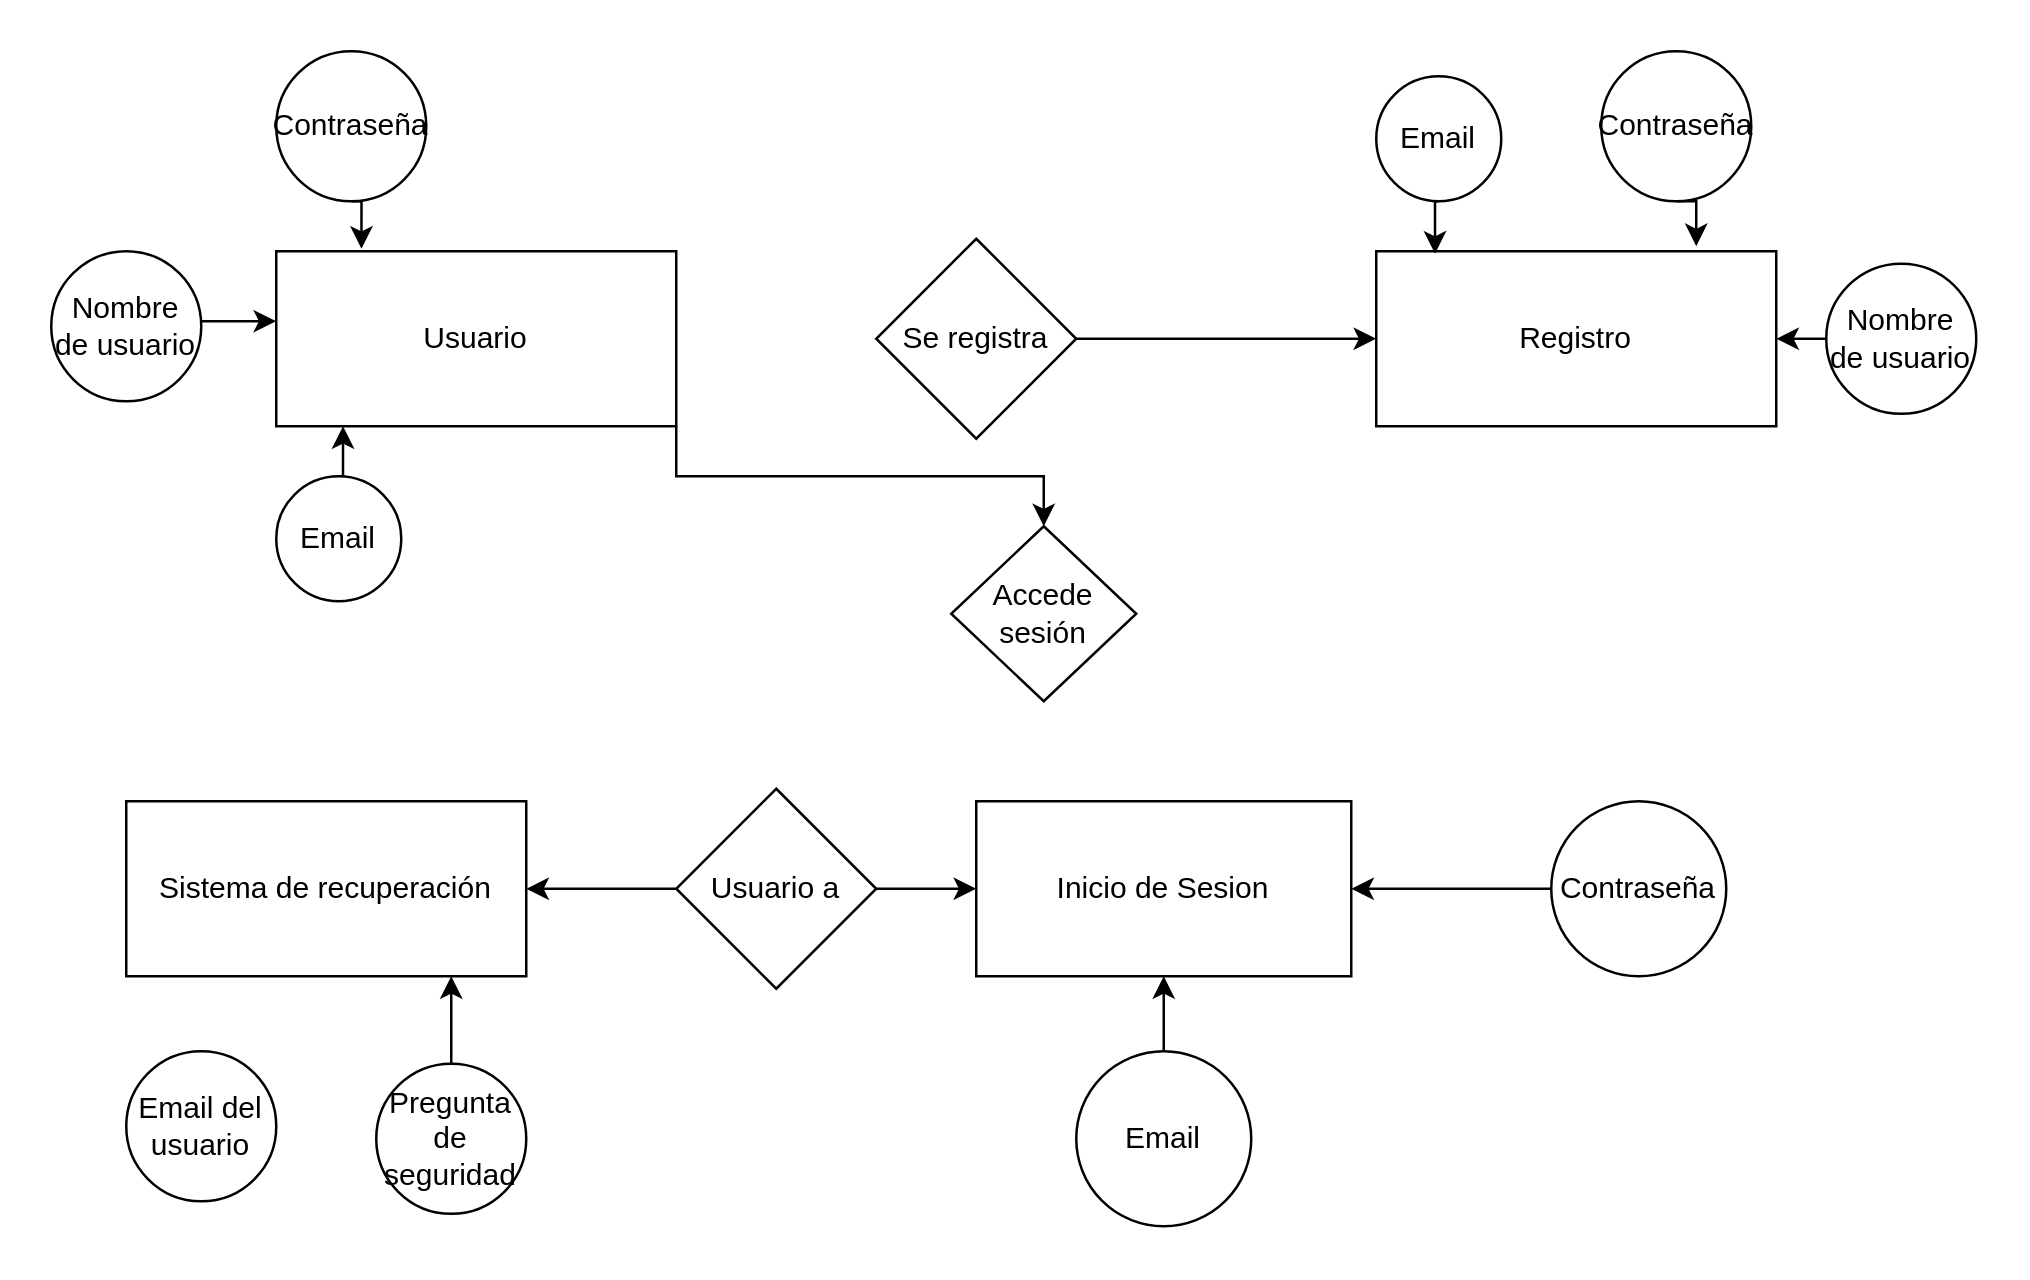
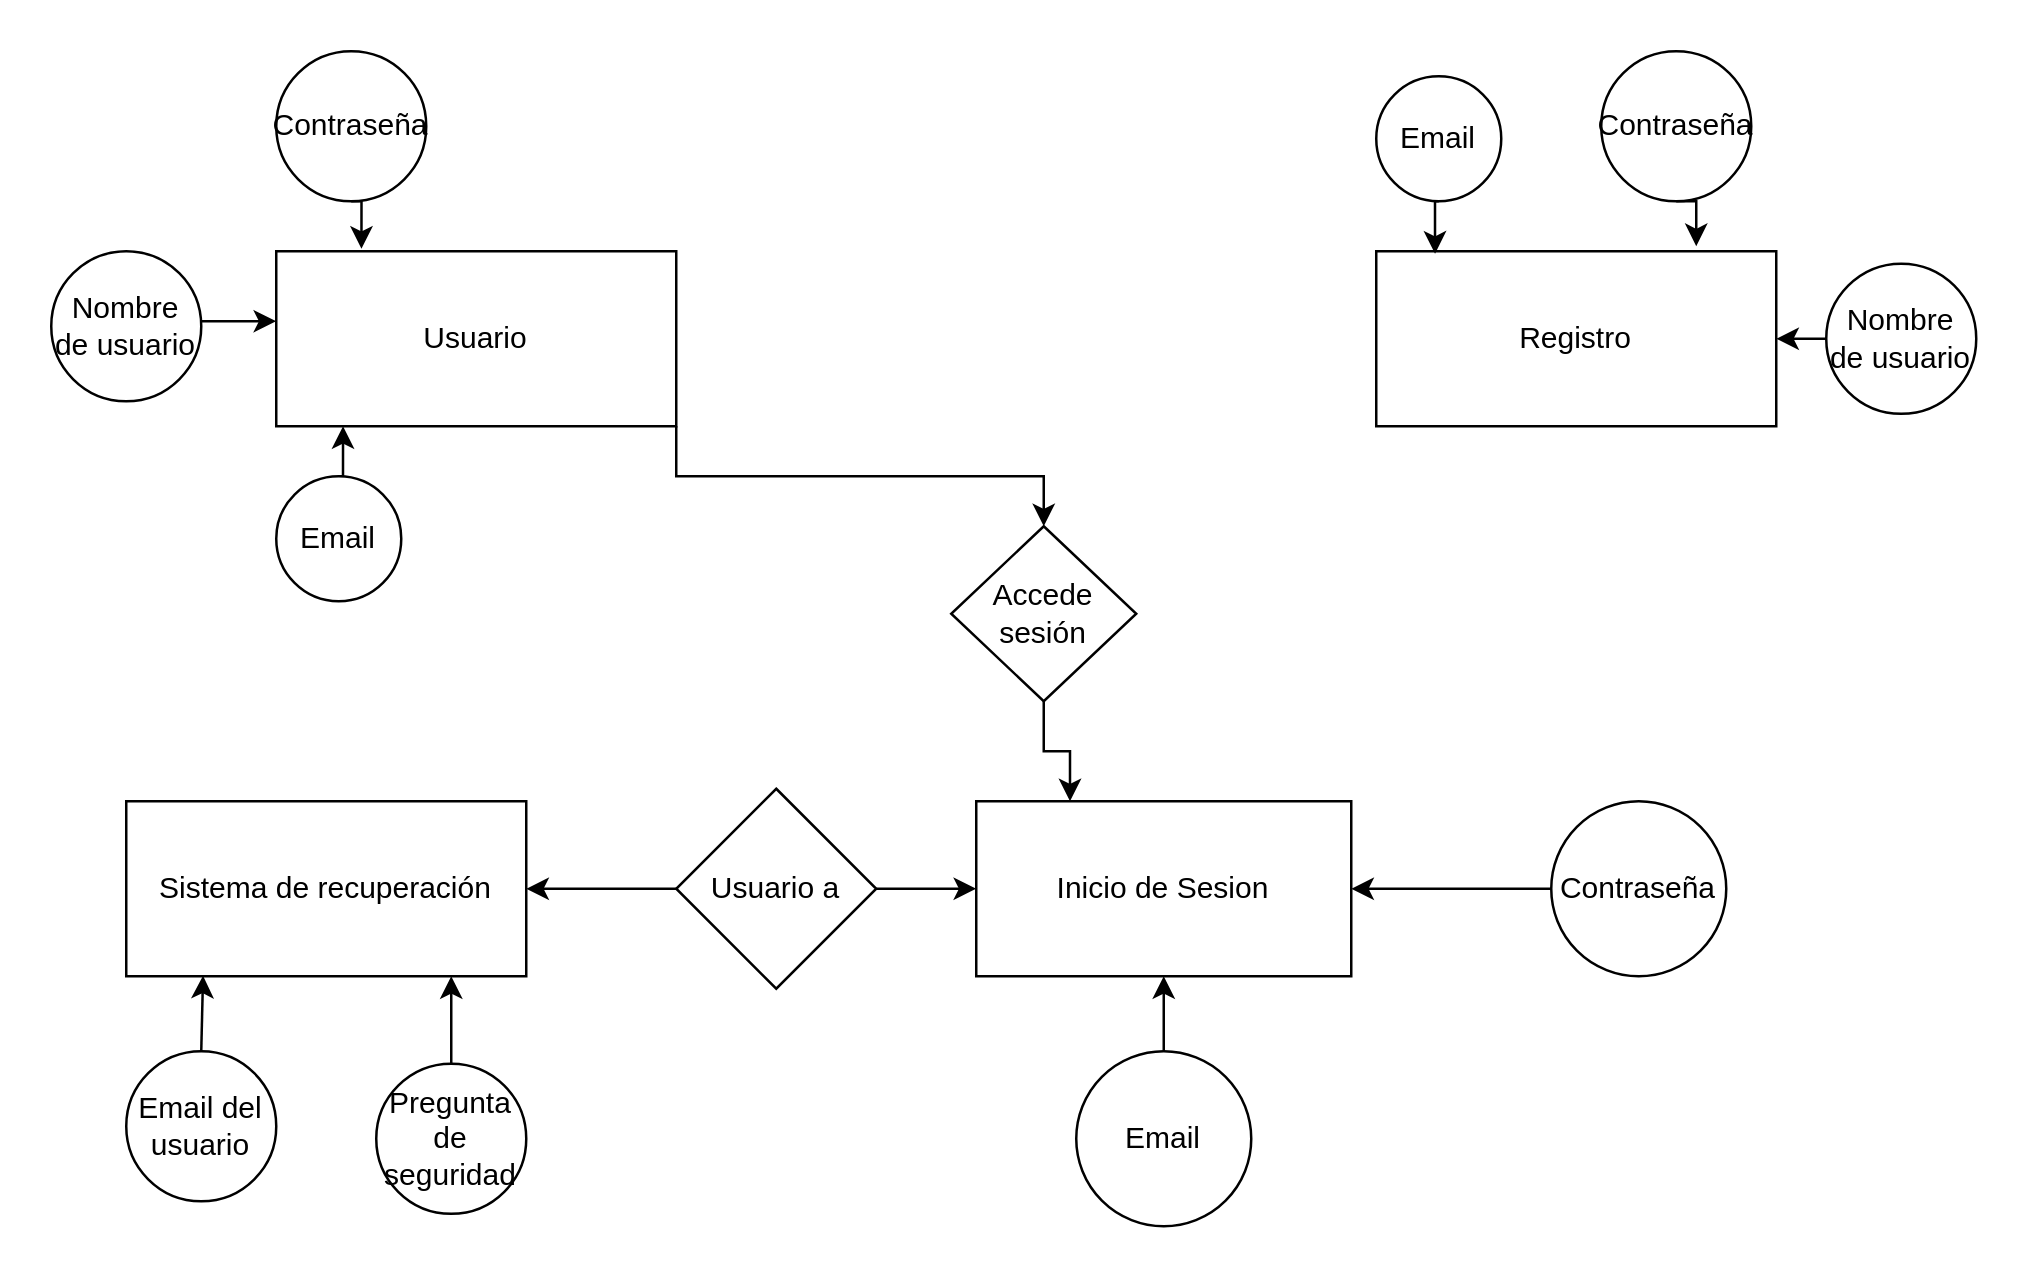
(976, 339) -> none
(1218, 339) -> none
none -> (1049, 751)
none -> (202, 1022)
